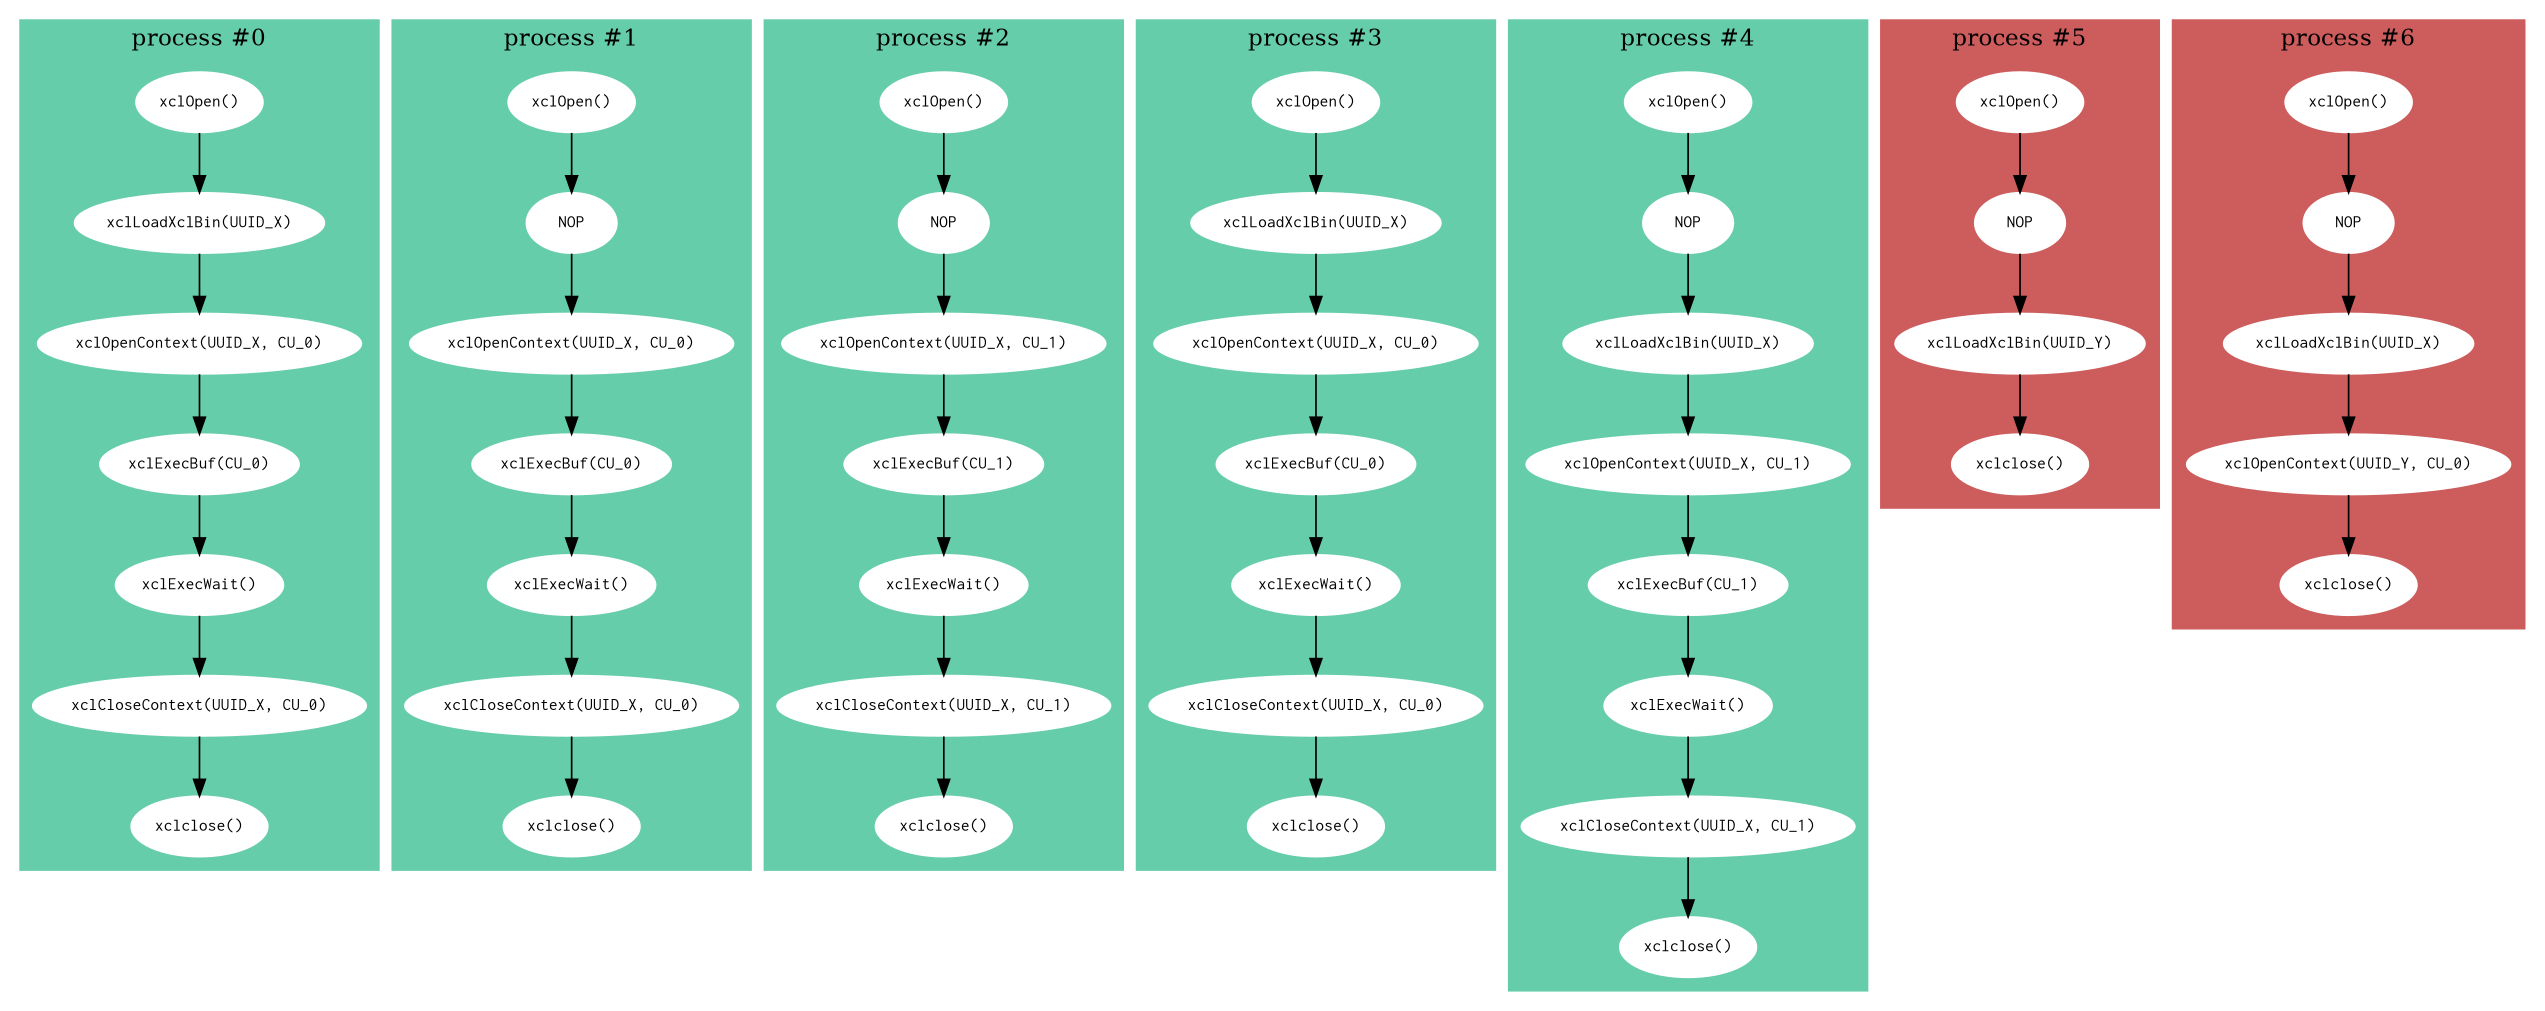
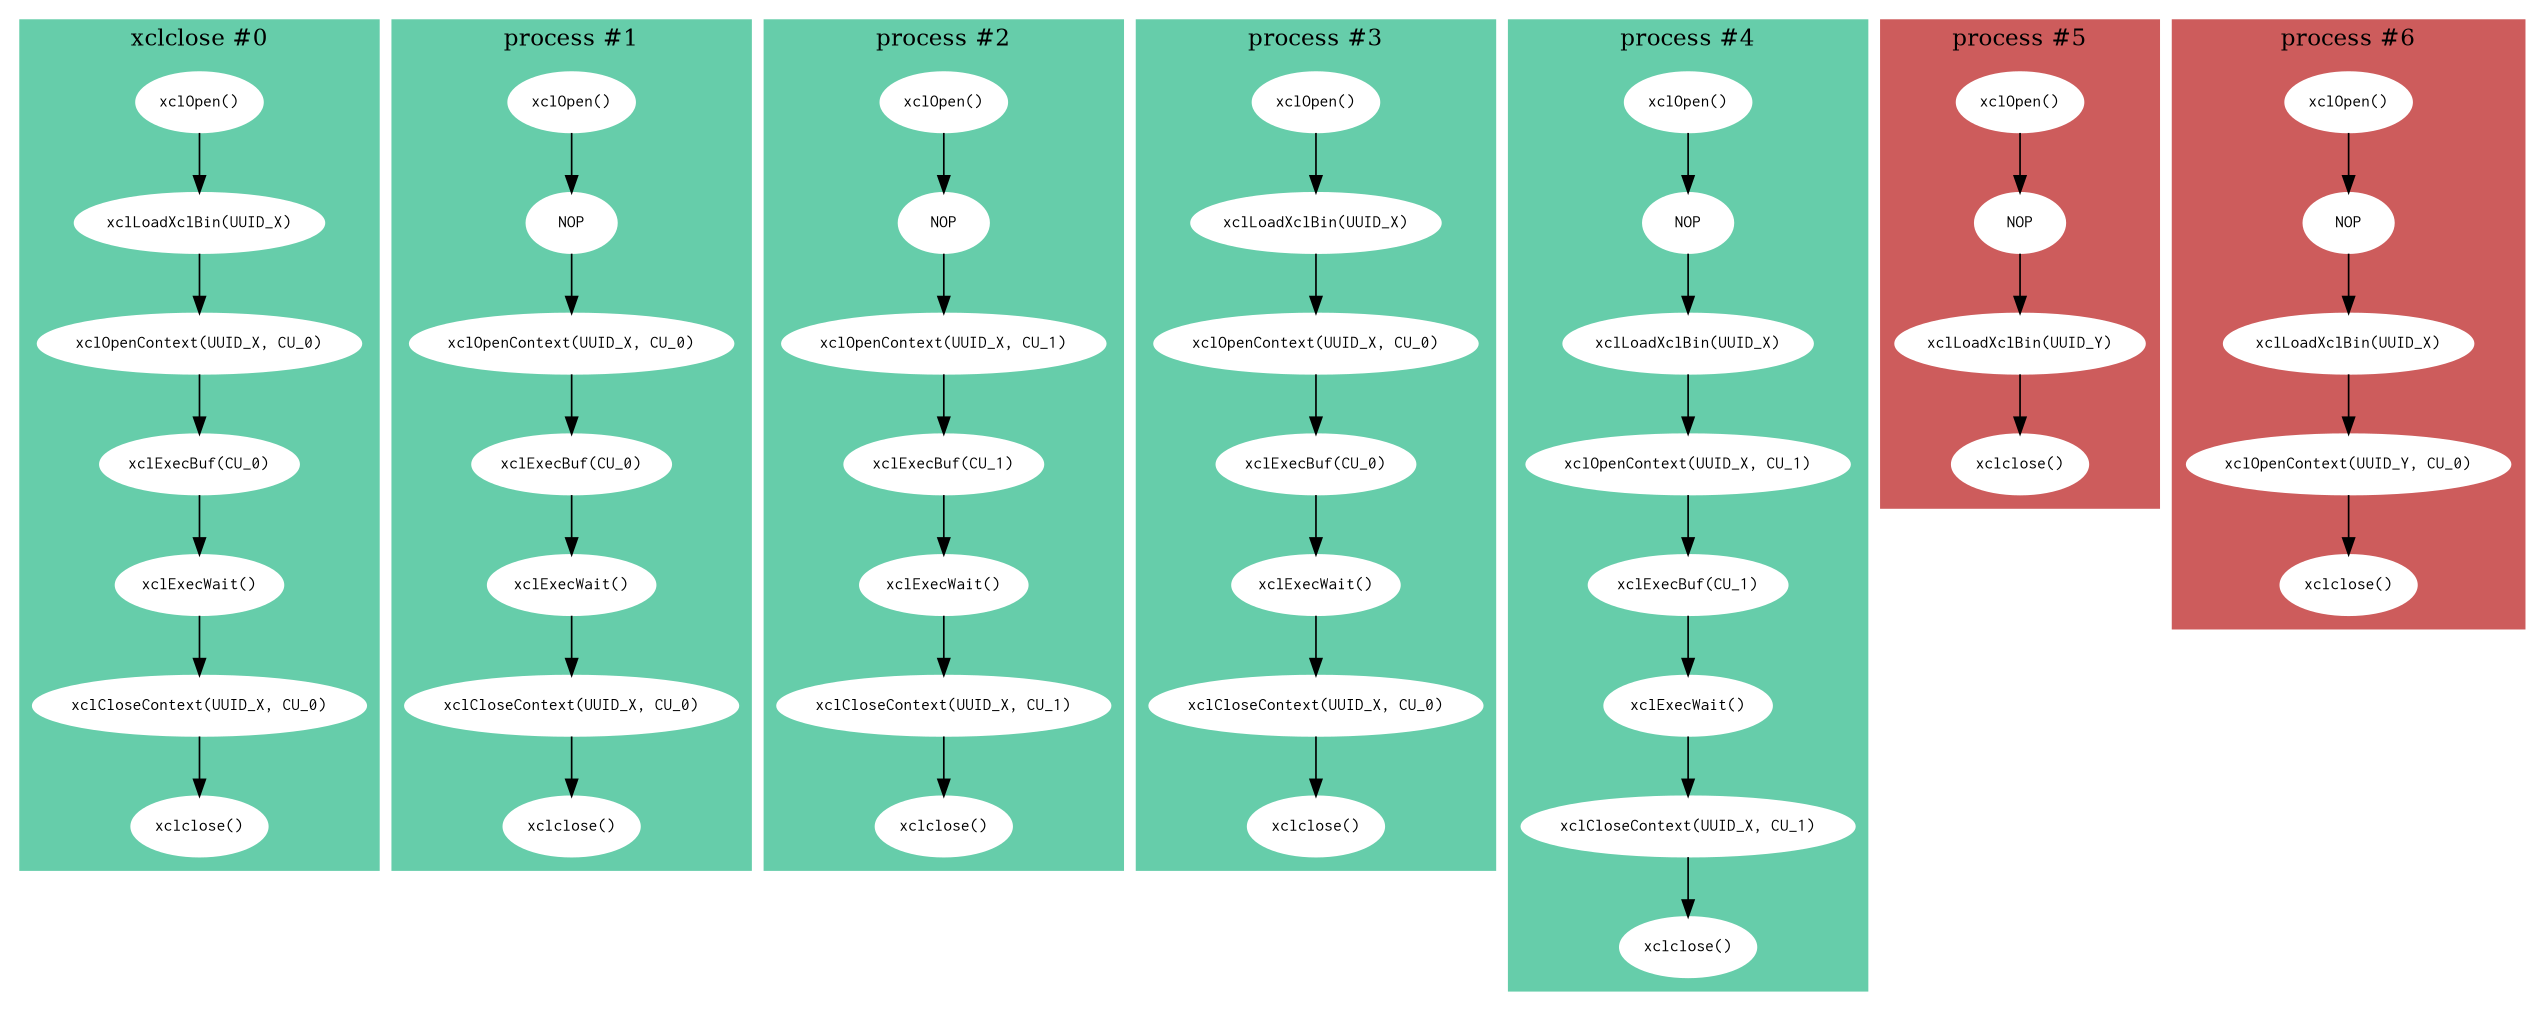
(199, 39) -> (199, 39)
